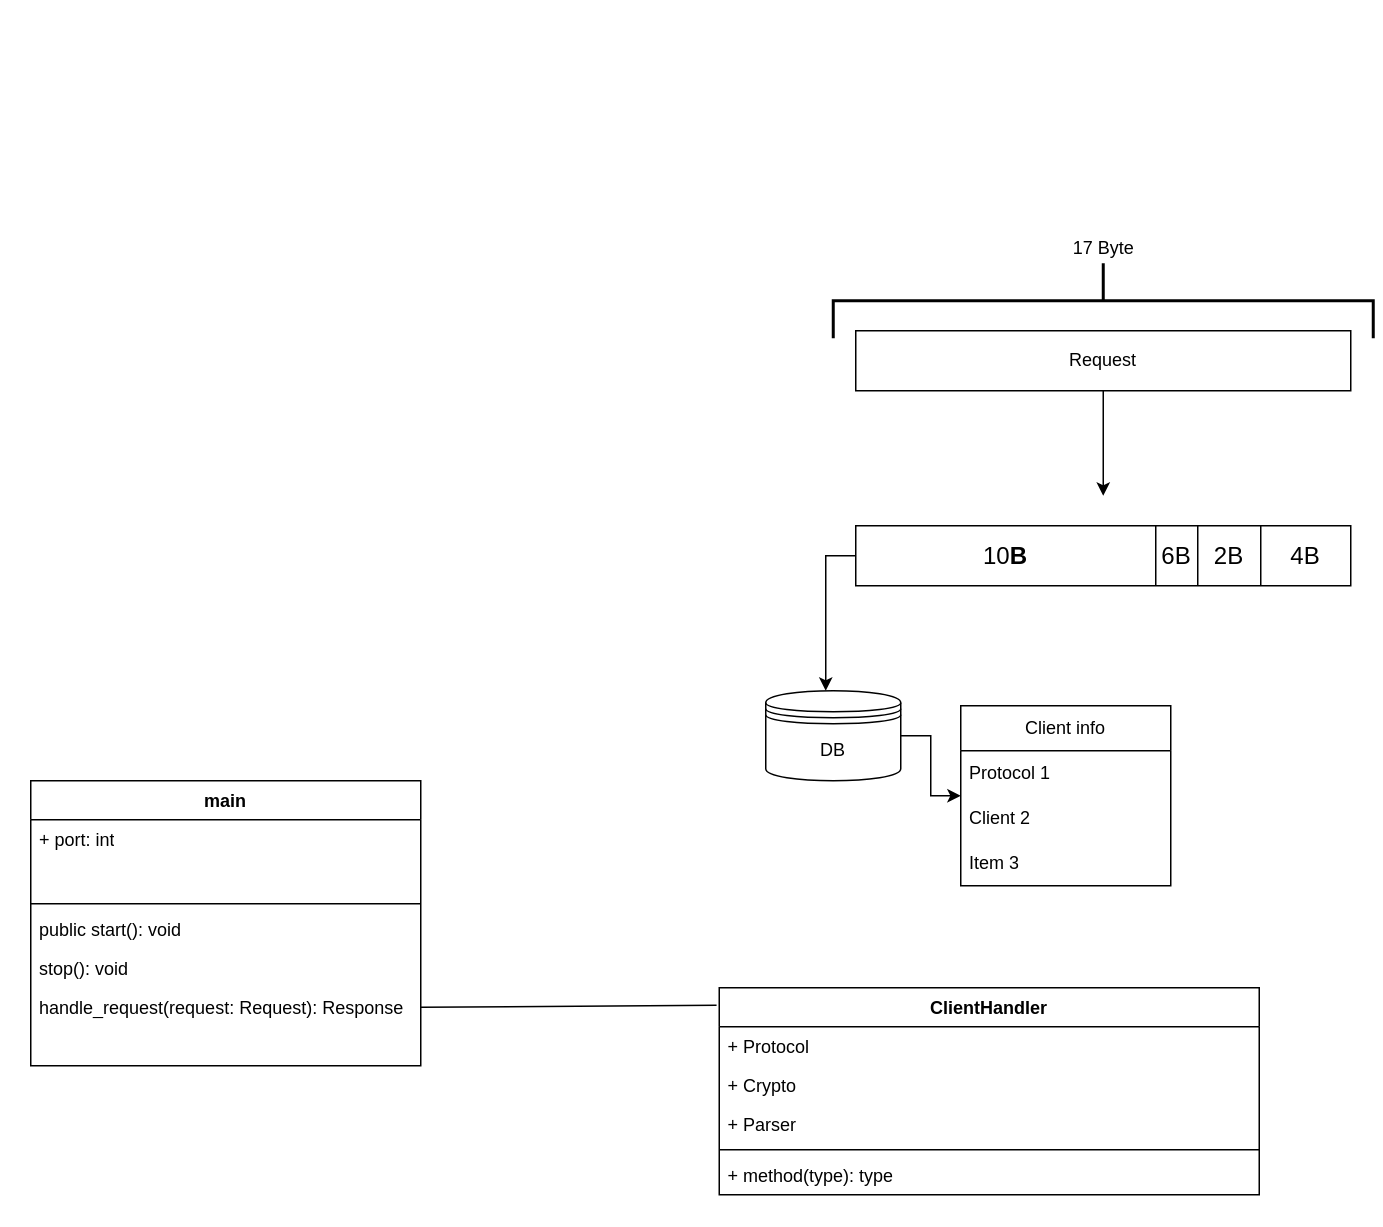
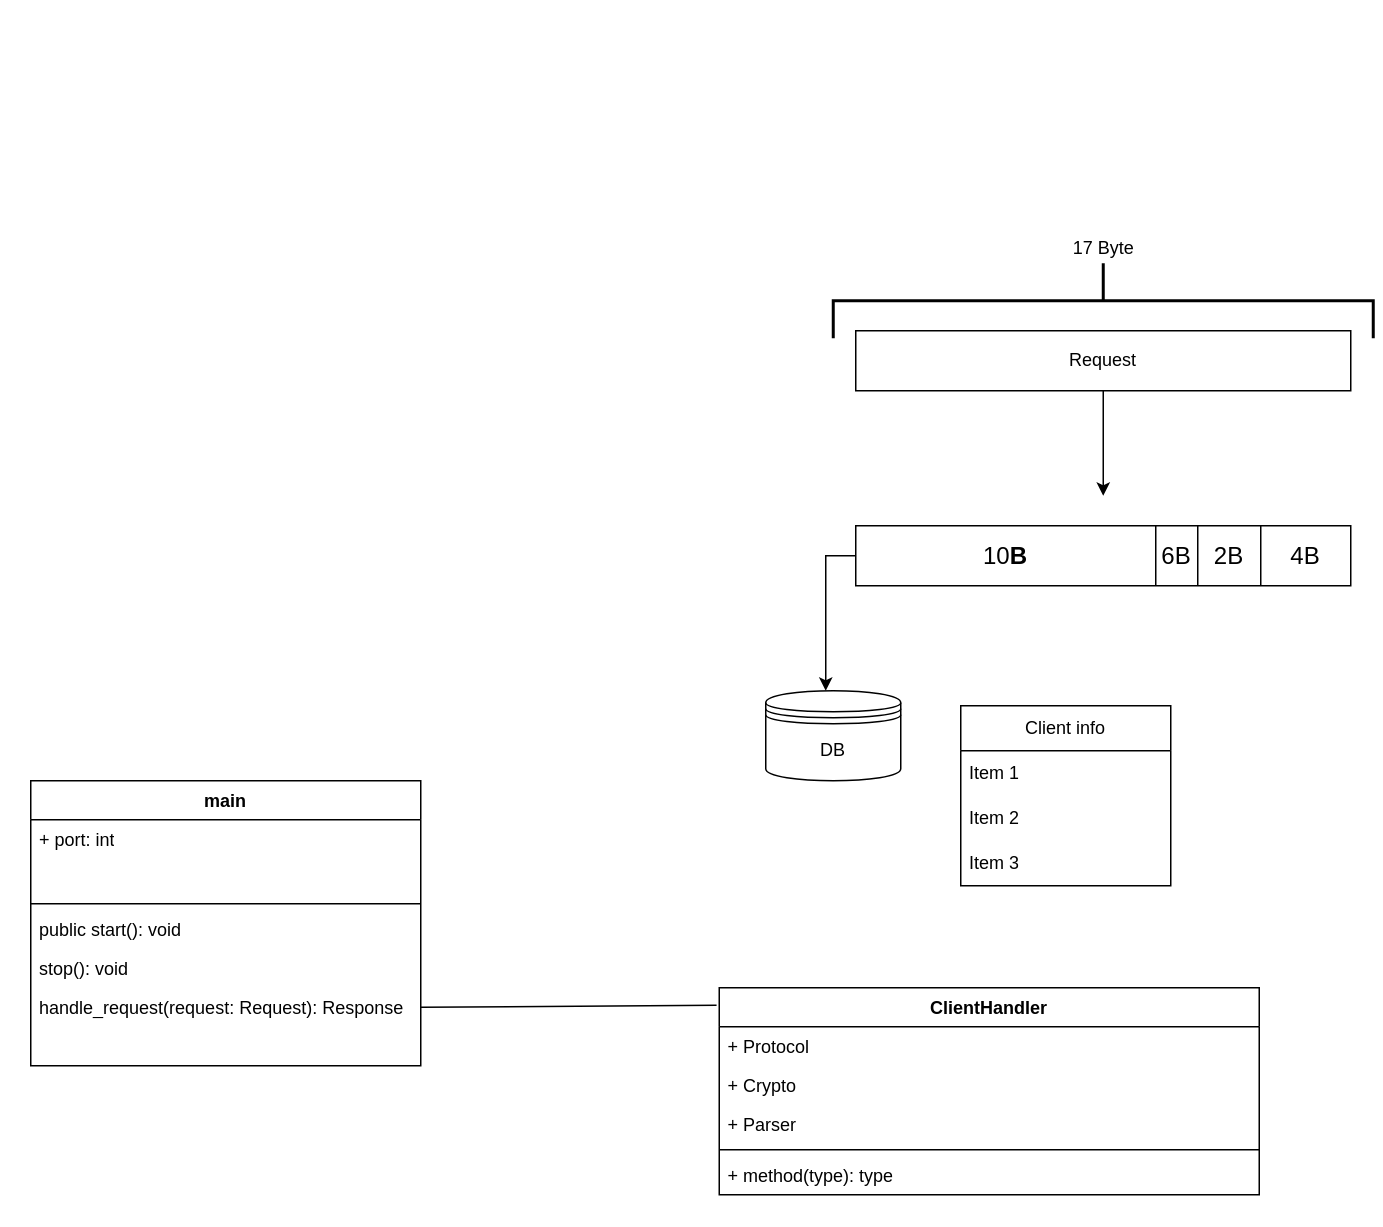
(931, 761) -> none
(1015, 773) -> (998, 773)
(1003, 818) -> (998, 818)
